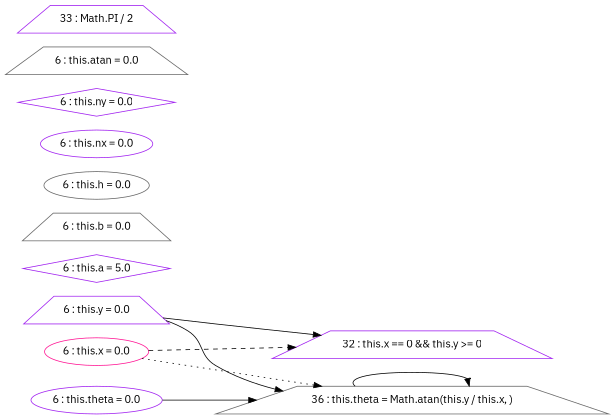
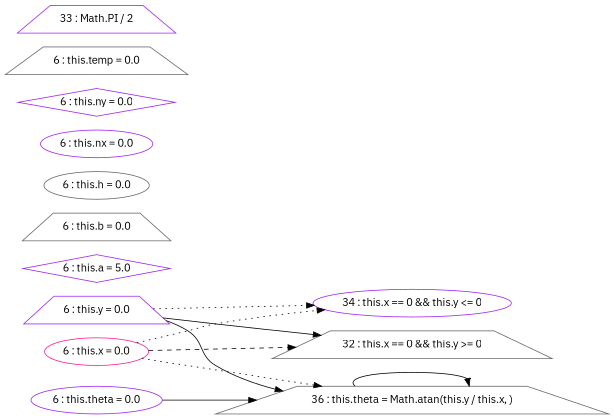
(97, 61) -> (97, 61)
none -> (412, 303)
(412, 345) -> (412, 345)
